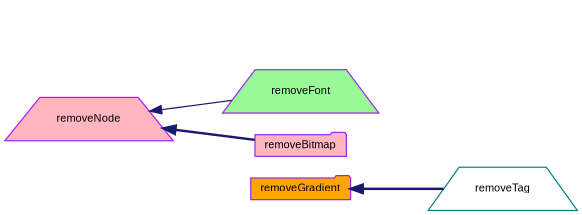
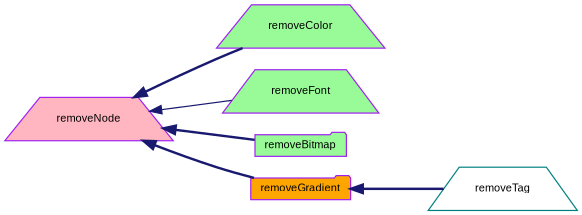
none -> (301, 26)
(301, 146) -> (301, 146)
none -> (204, 163)
